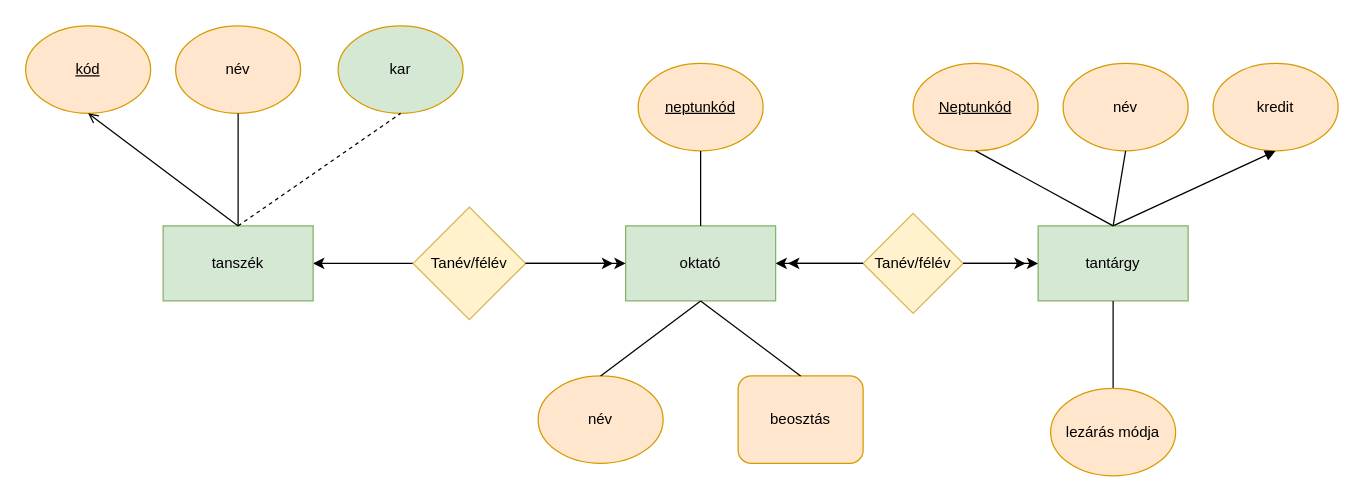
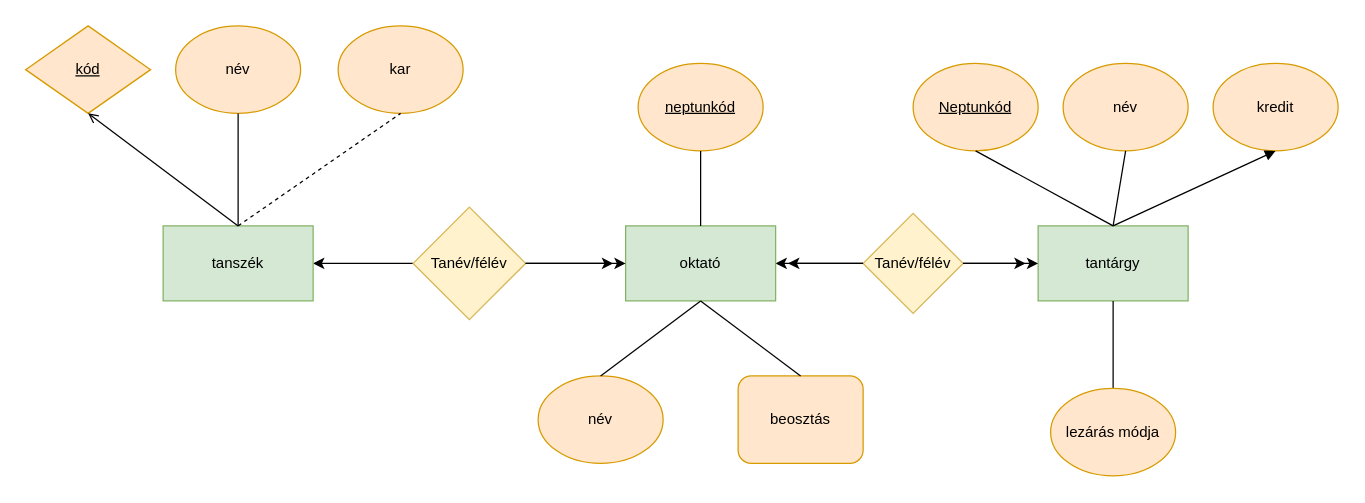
(88, 69) -> (88, 69)
(401, 69) -> (401, 69)
